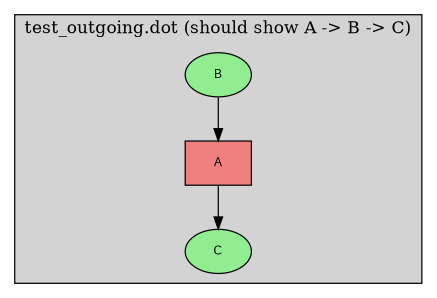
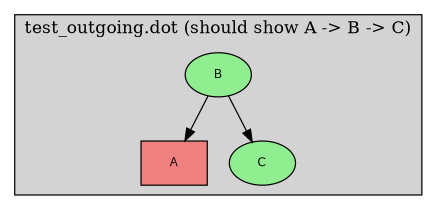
(218, 201) -> (238, 113)
